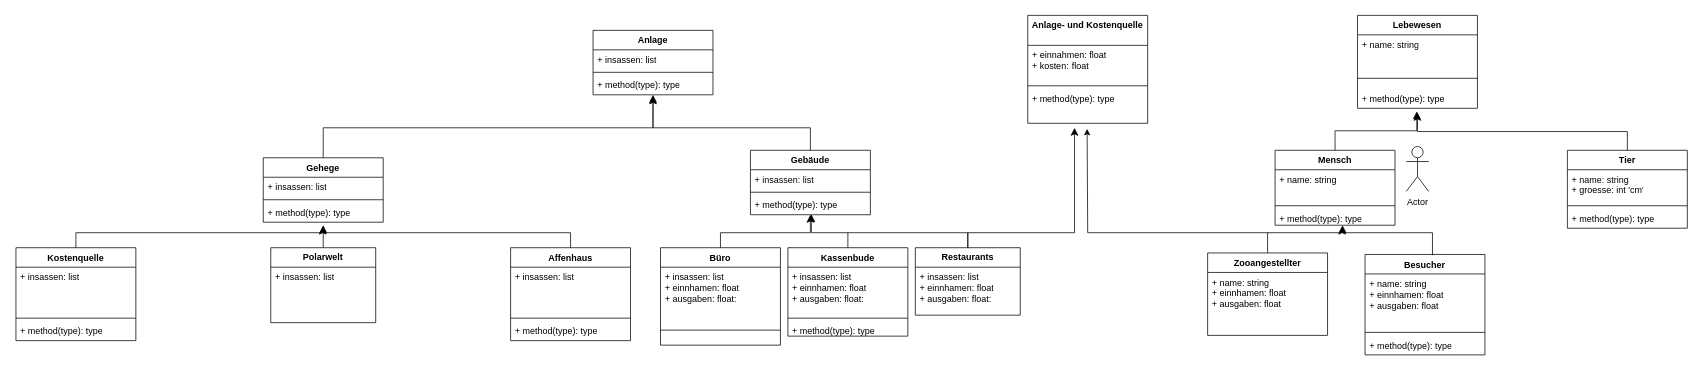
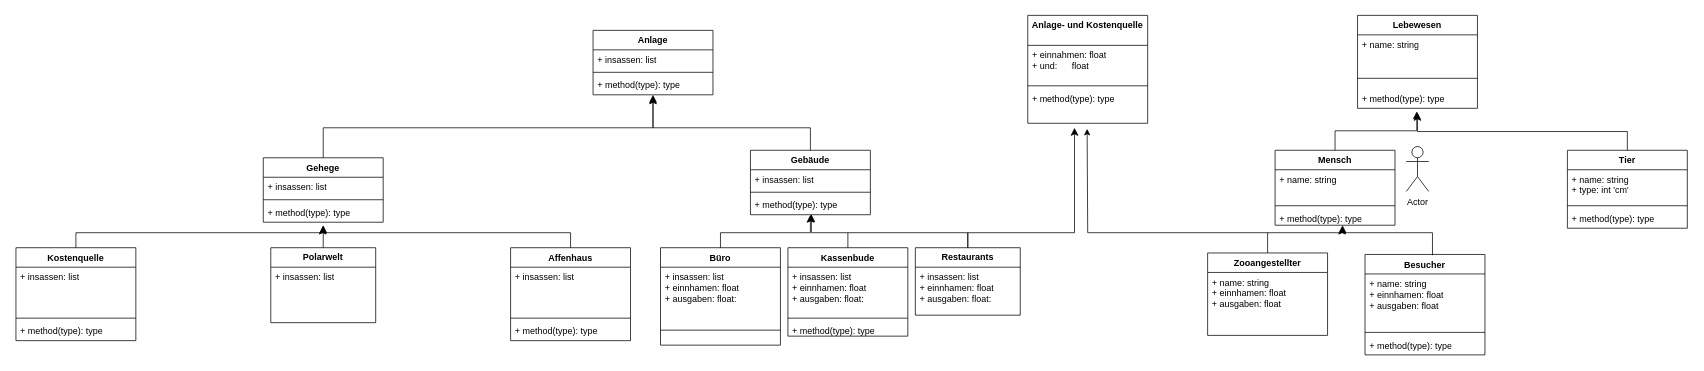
(1072, 61) -> (1072, 61)
(1612, 186) -> (1605, 186)
